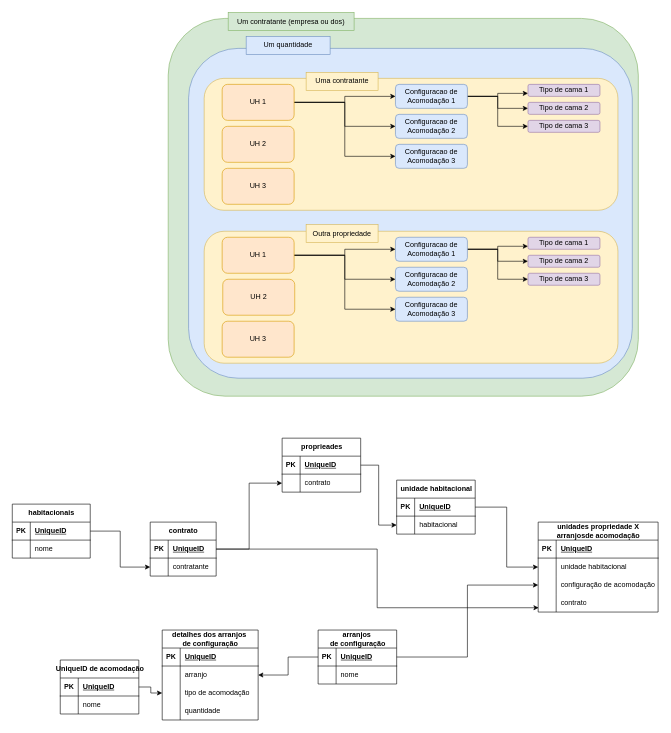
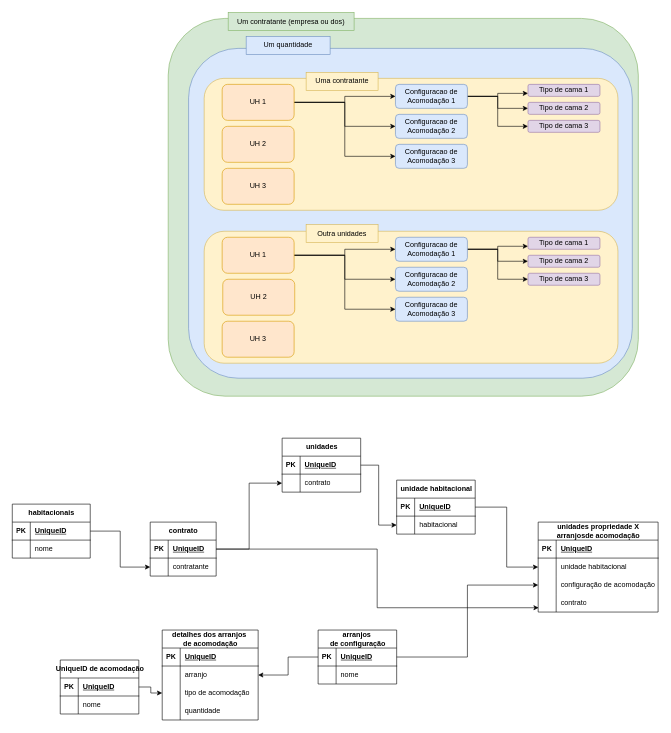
(342, 234) -> (342, 234)
(322, 447) -> (322, 447)
(211, 639) -> (211, 639)
